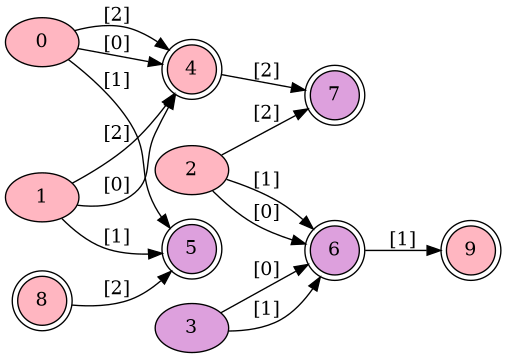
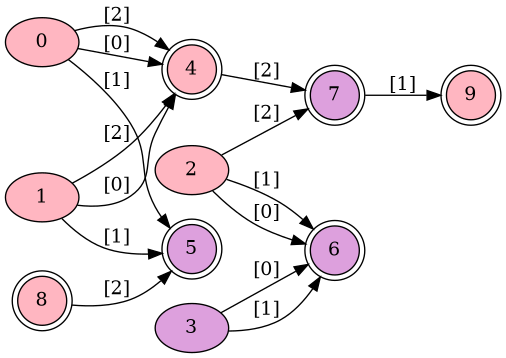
(396, 250) -> (396, 95)
